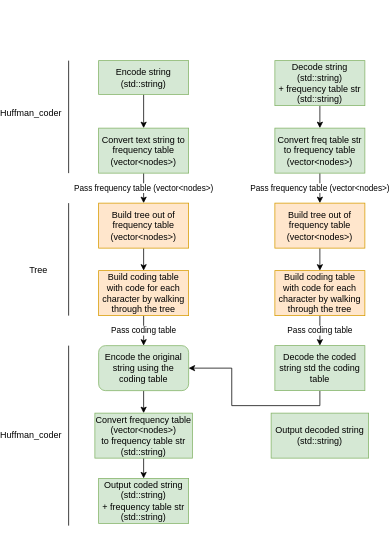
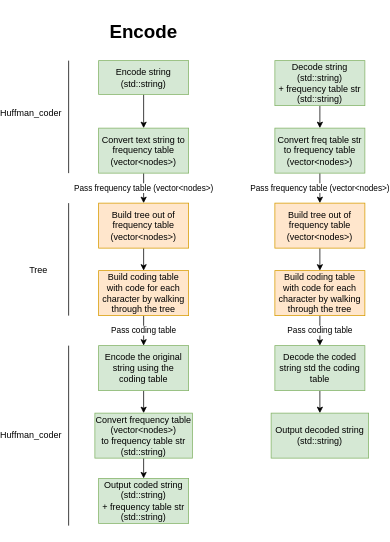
none -> (144, 30)
(144, 368) -> (144, 368)
(257, 405) -> (320, 405)
